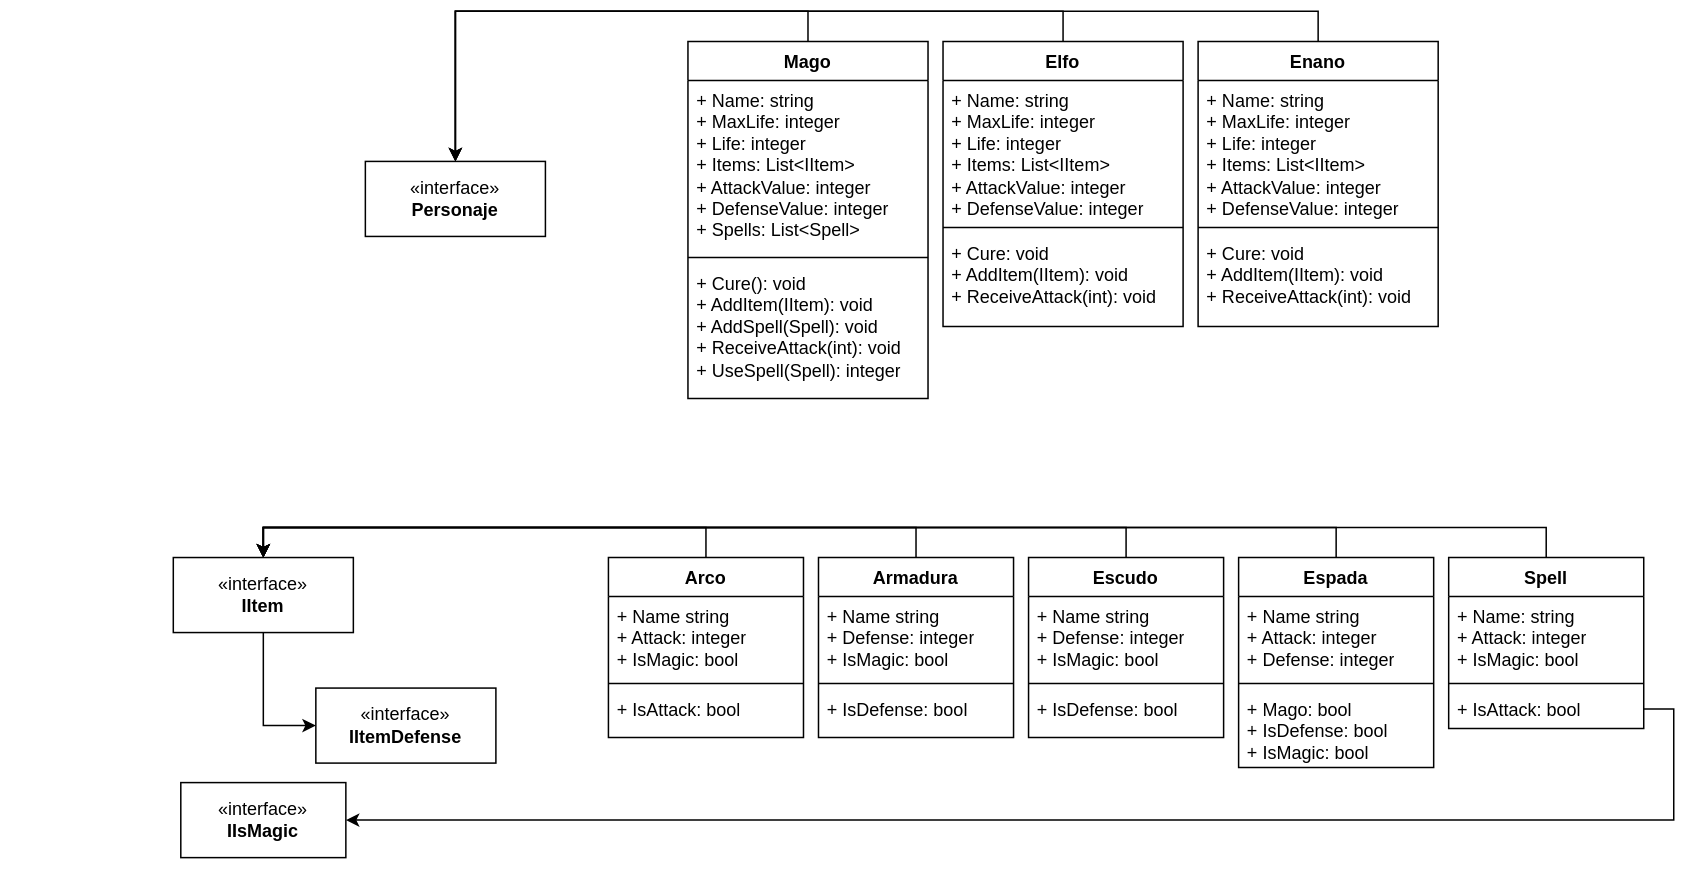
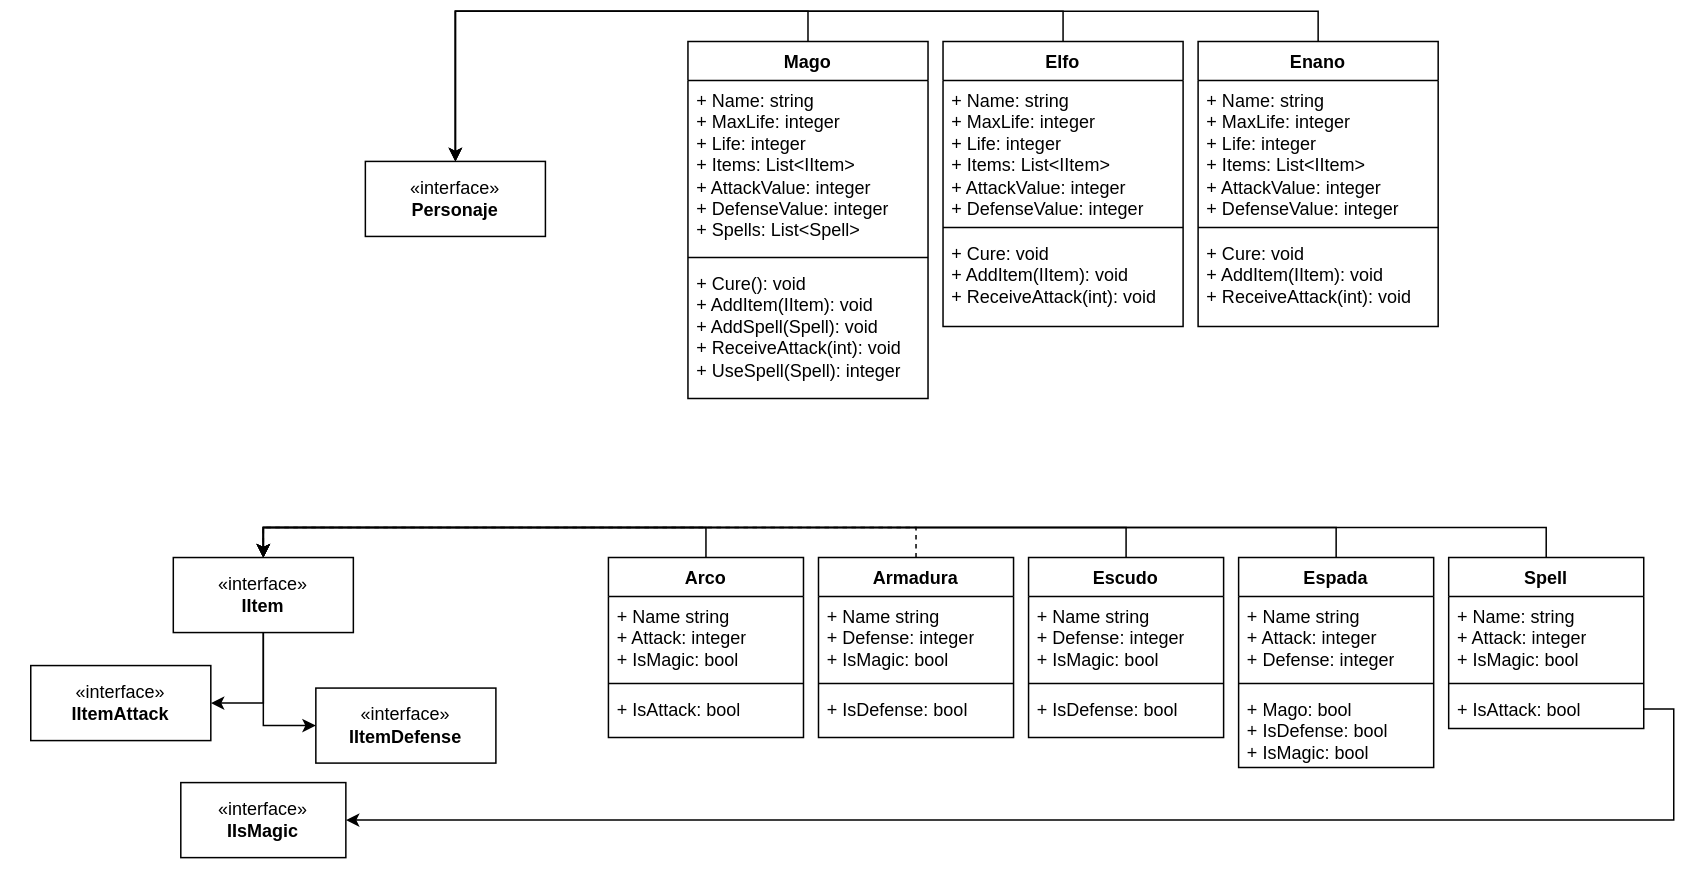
(916, 542) -> (916, 542)
none -> (121, 703)
none -> (241, 703)
